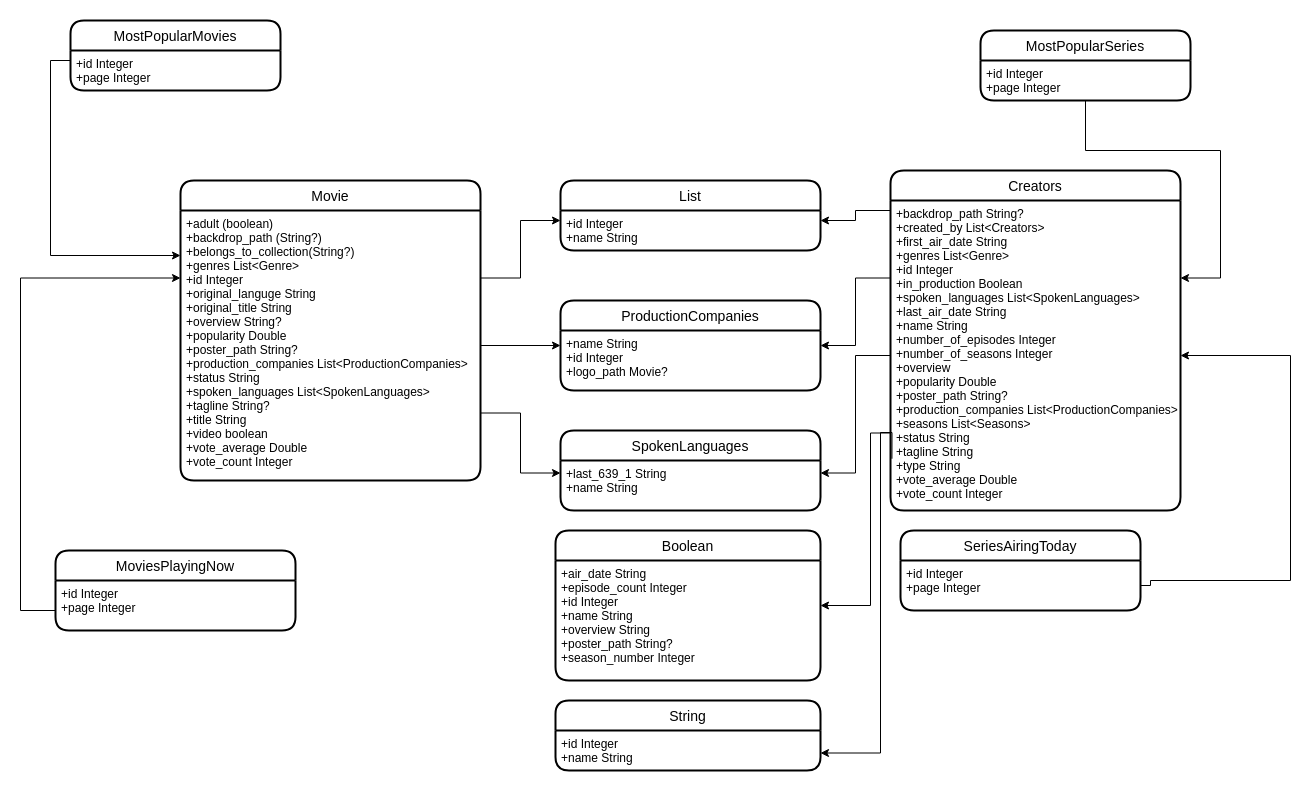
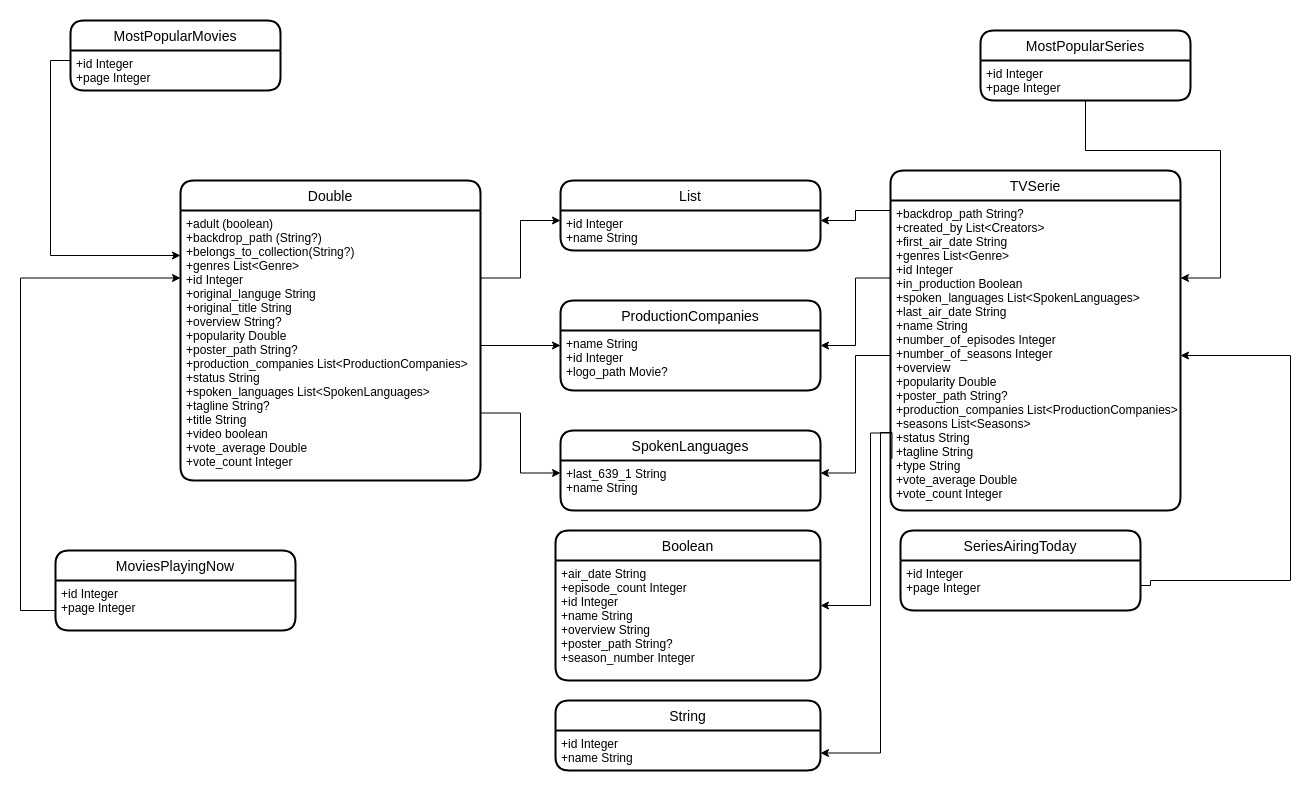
(1035, 186) -> (1035, 186)
(330, 196) -> (330, 196)
